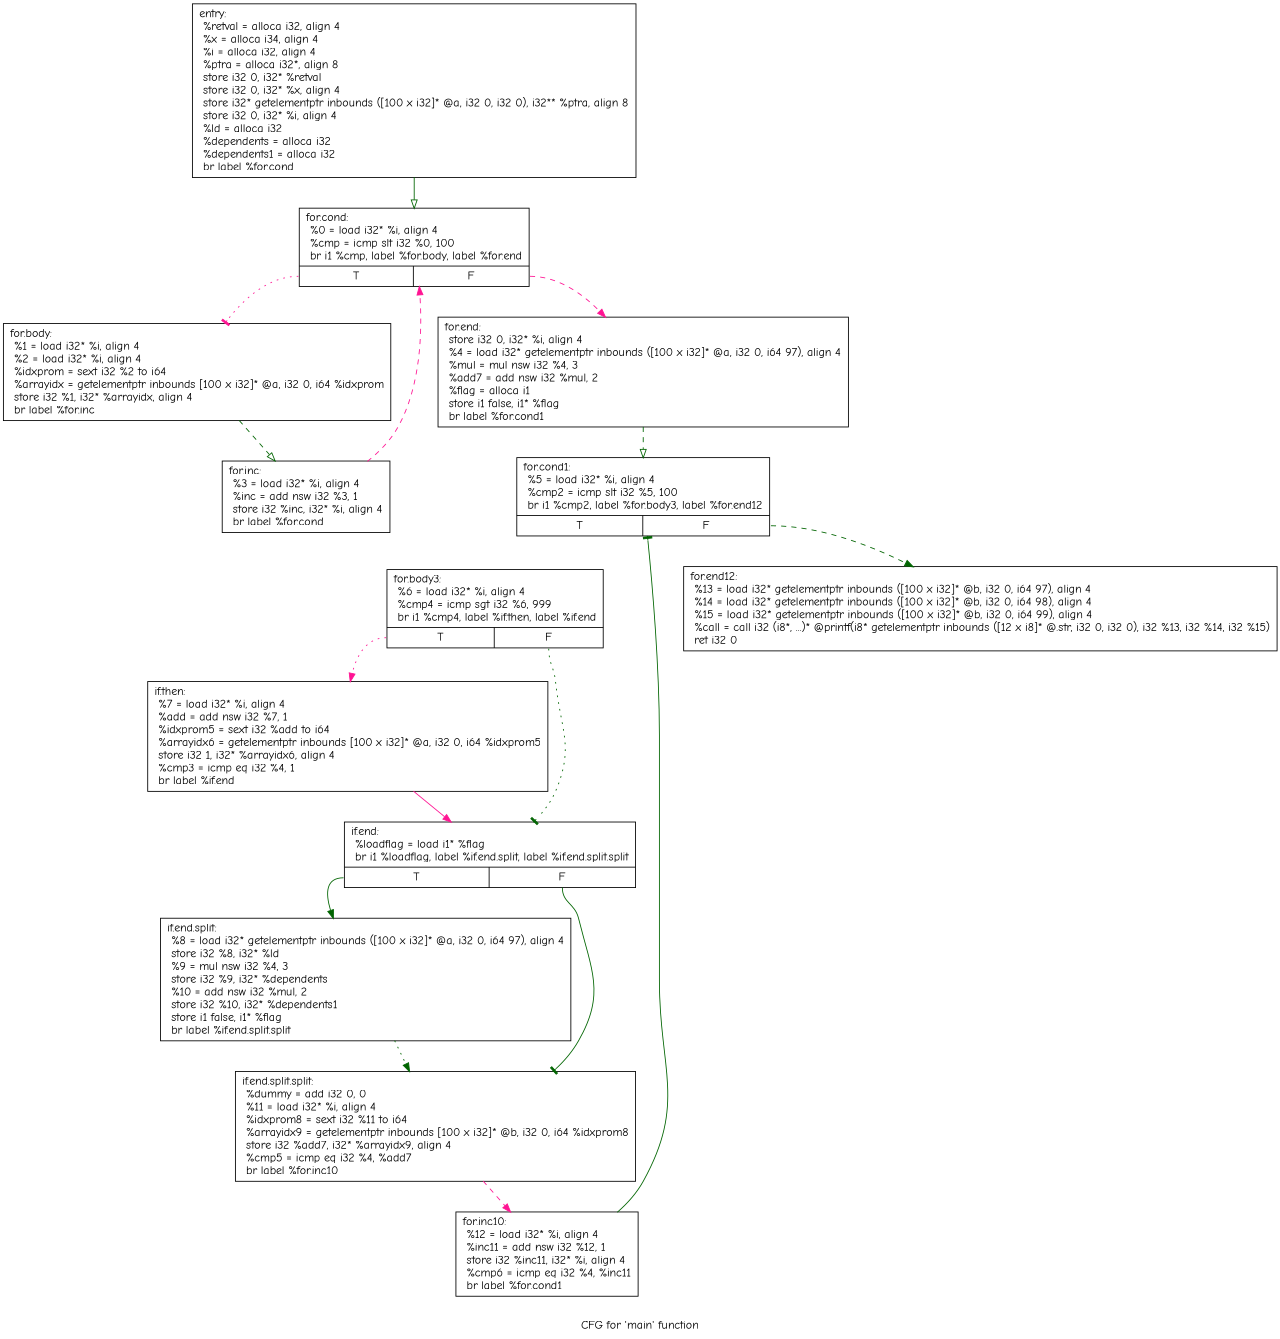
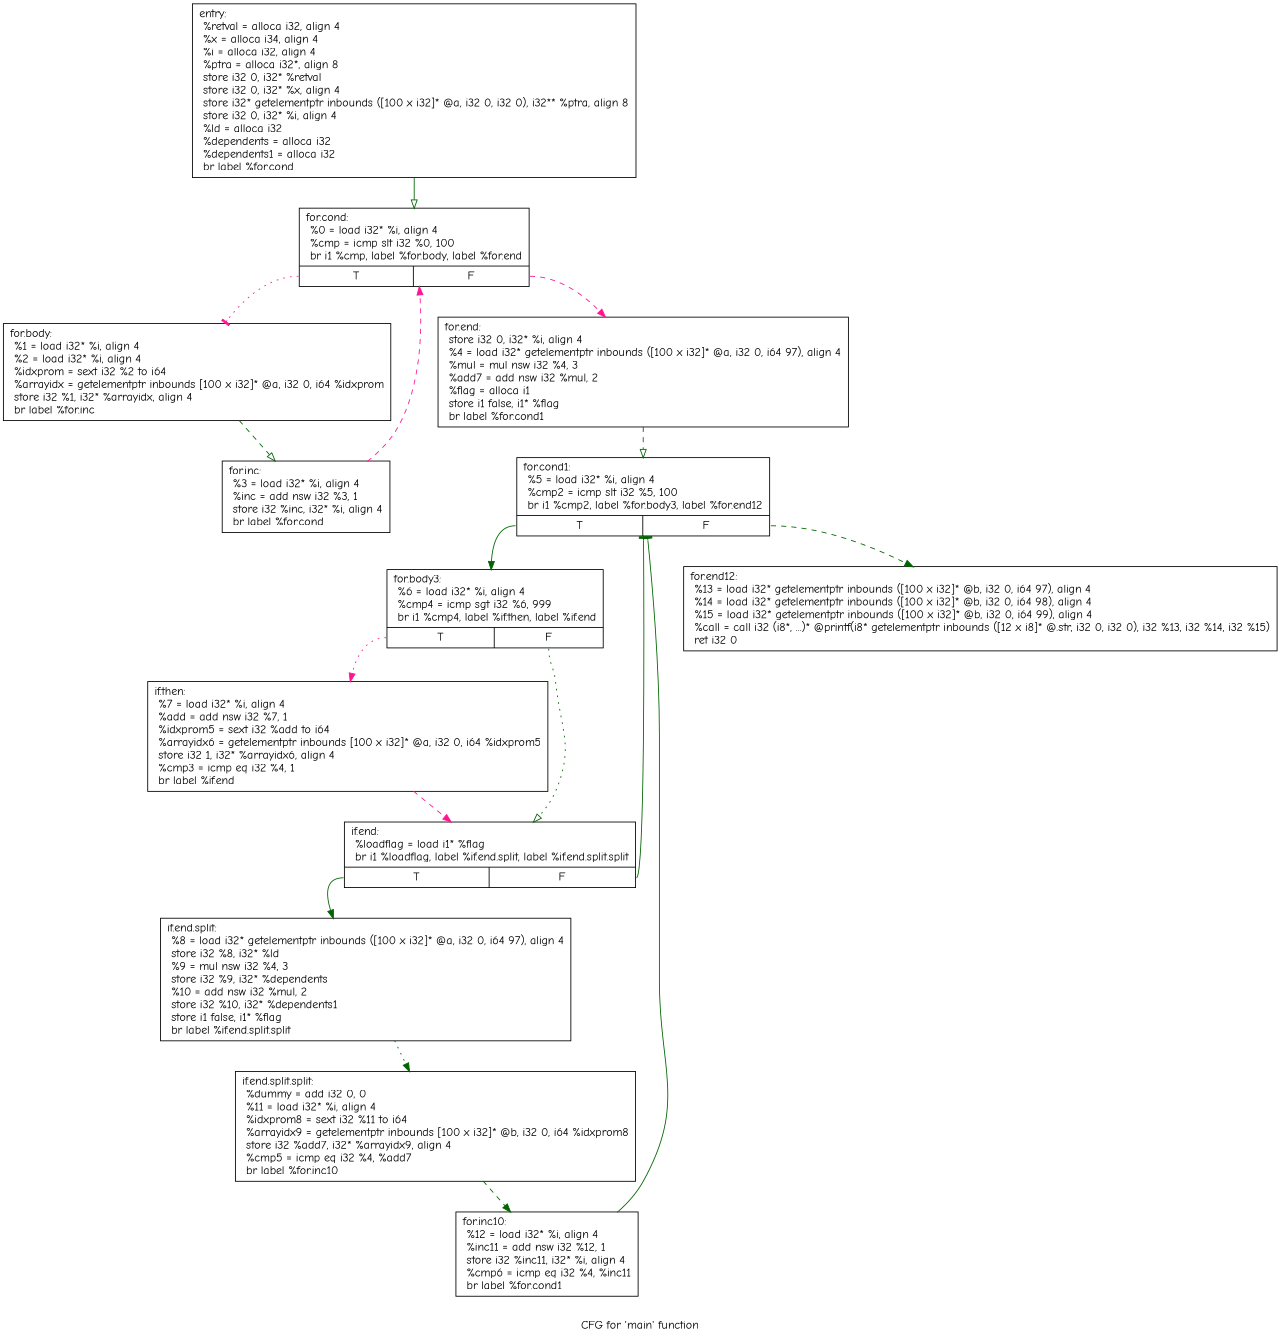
none -> (497, 538)
(564, 735) -> (564, 735)
(429, 804) -> (429, 804)
(593, 980) -> (644, 709)
(494, 1193) -> (494, 1193)
